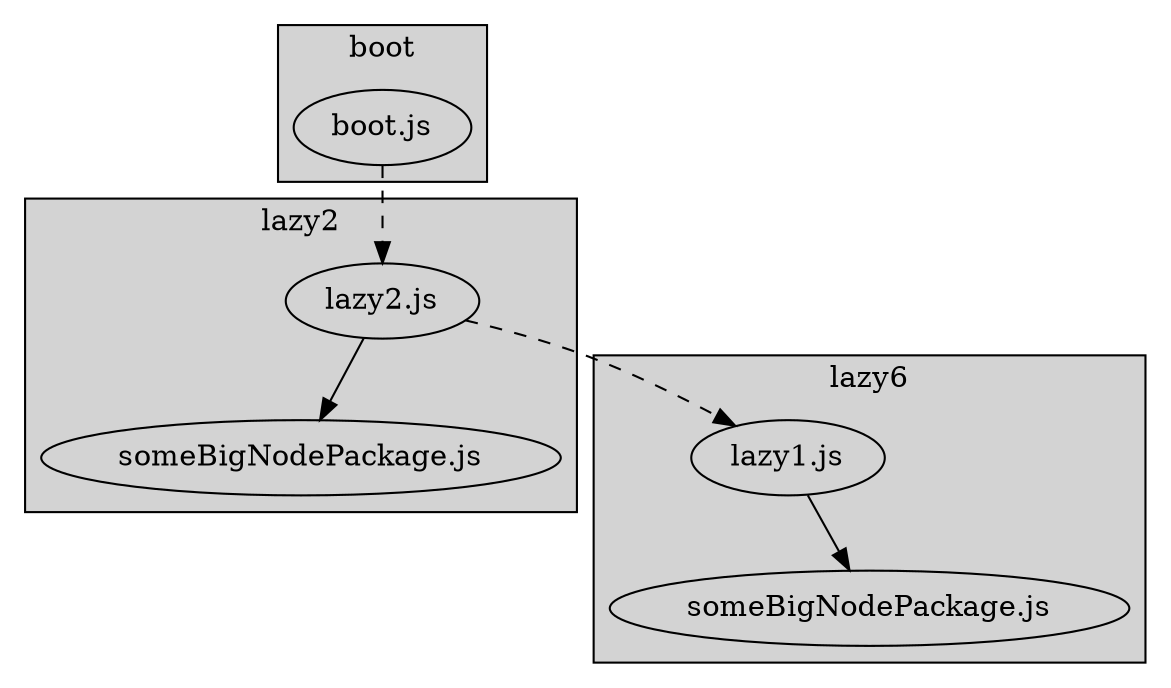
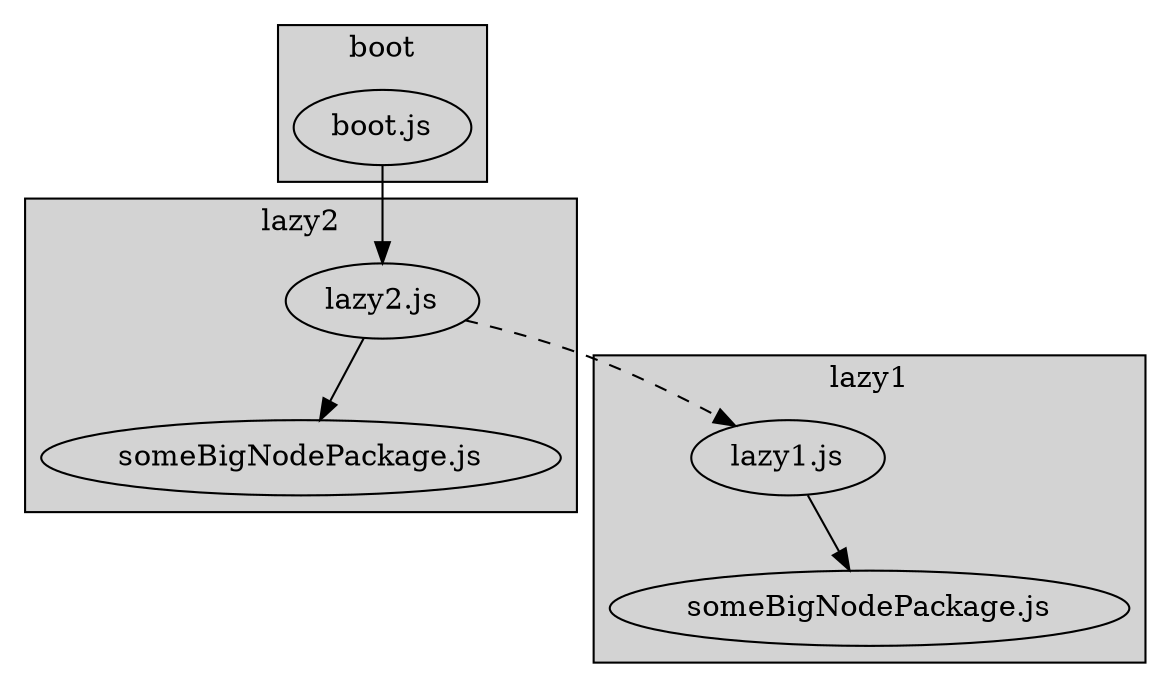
(383, 211) -> (383, 211)
(870, 379) -> (870, 379)
